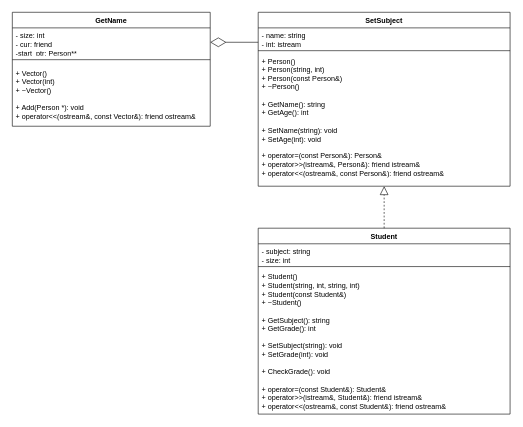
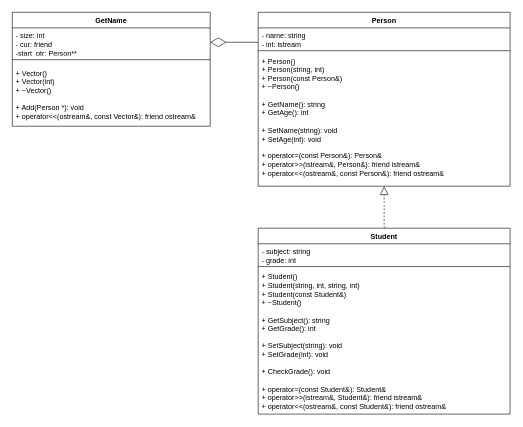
(384, 21) -> (384, 21)
(292, 257) -> (292, 257)
